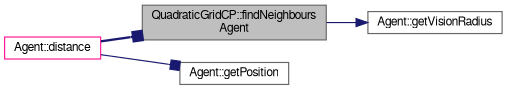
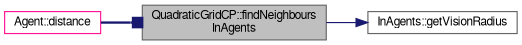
(234, 23) -> (234, 23)
(435, 23) -> (443, 23)
(234, 73) -> none
